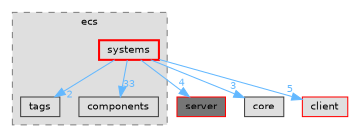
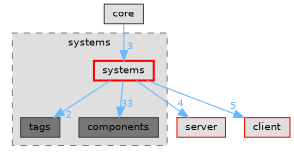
(90, 22) -> (90, 43)
(193, 77) -> (124, 40)
(40, 107) -> (40, 127)
(119, 107) -> (119, 127)
(201, 107) -> (201, 127)
